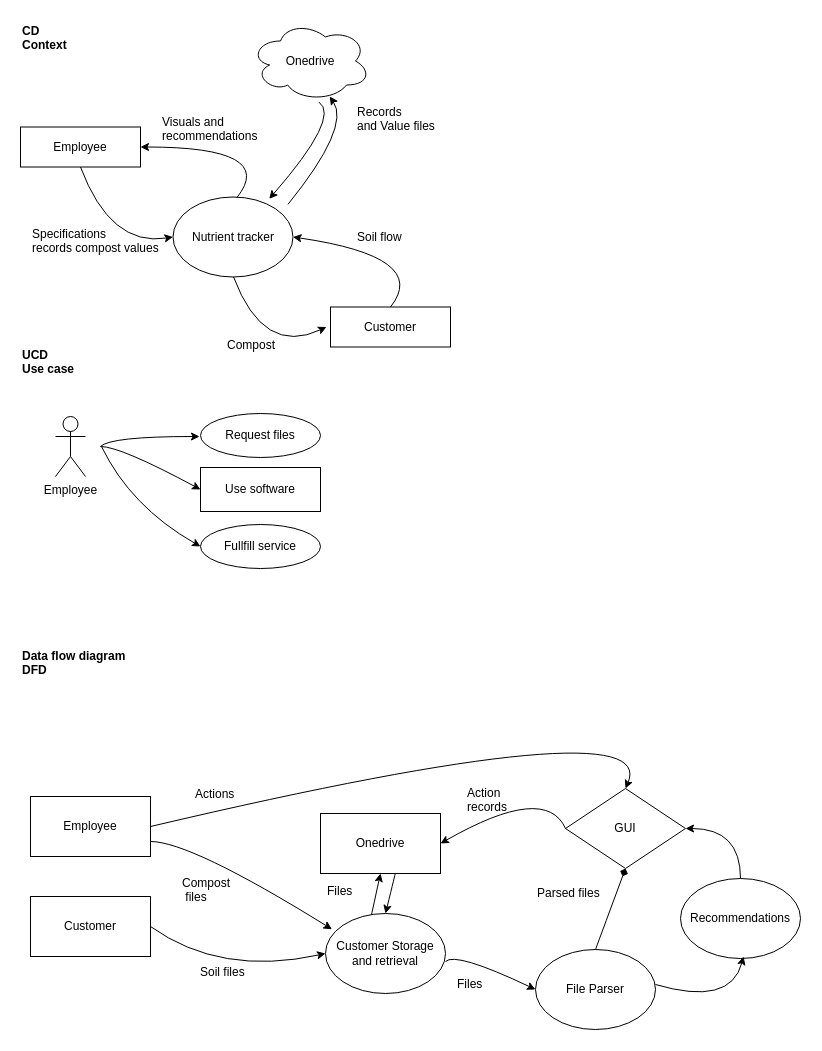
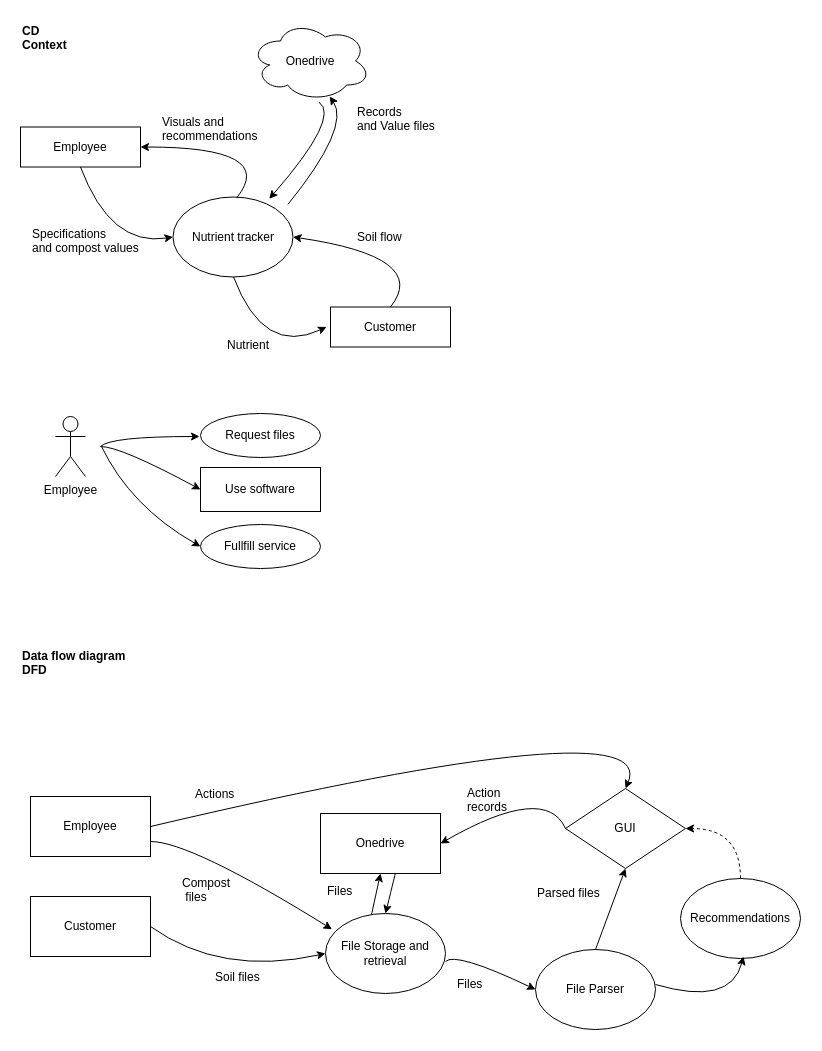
(102, 242) -> (88, 242)
(251, 346) -> (253, 346)
(56, 360) -> none
(728, 841) -> (728, 841)
(623, 876) -> (623, 875)
(386, 954) -> (386, 954)
(228, 973) -> (243, 978)
